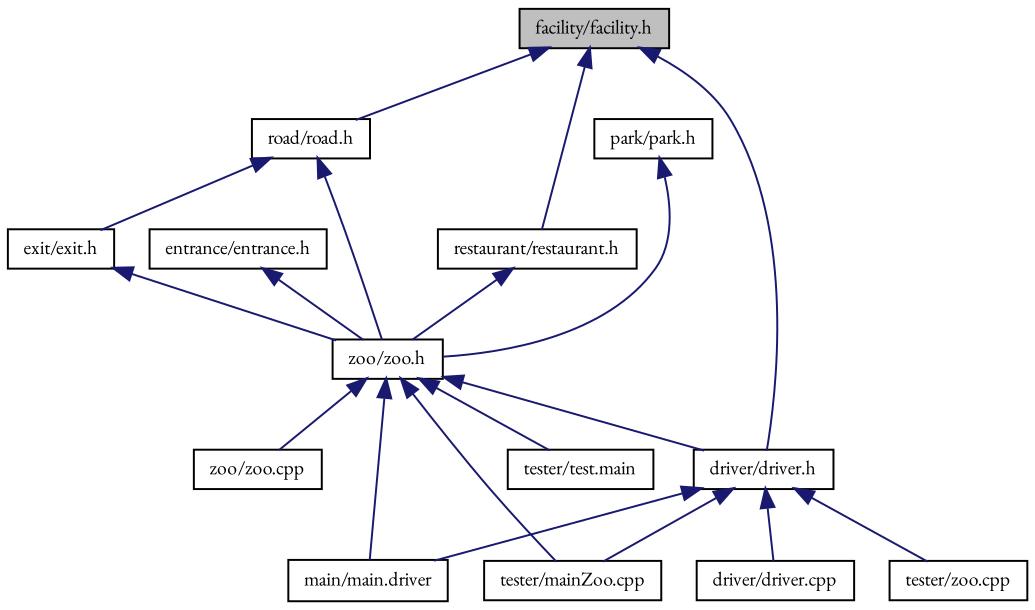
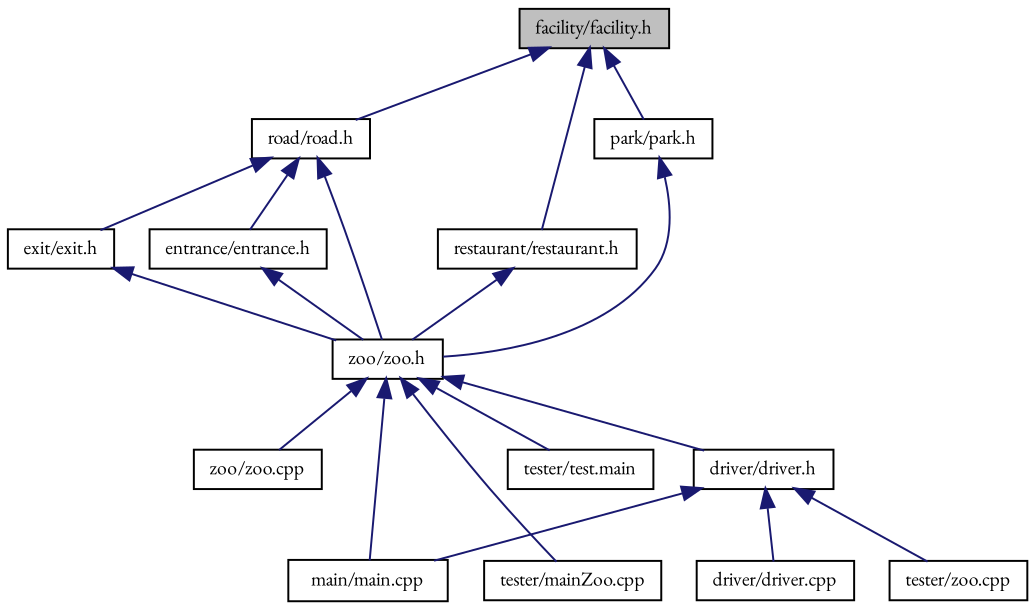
none -> (269, 202)
(769, 233) -> (629, 92)
(660, 530) -> none
(368, 581) -> (368, 581)
